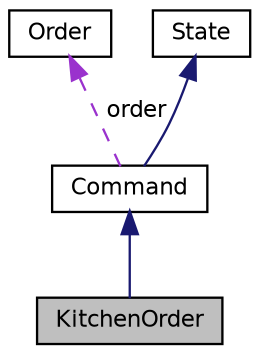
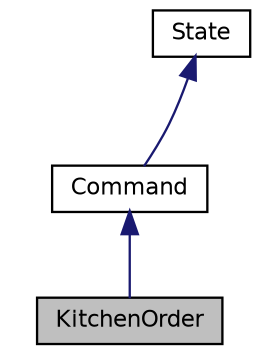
(60, 34) -> none
